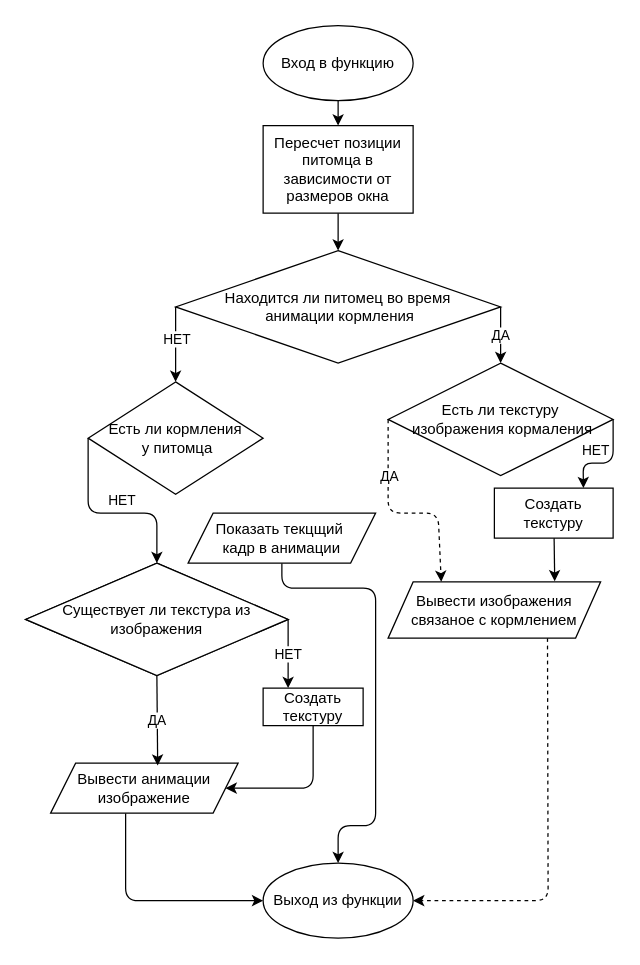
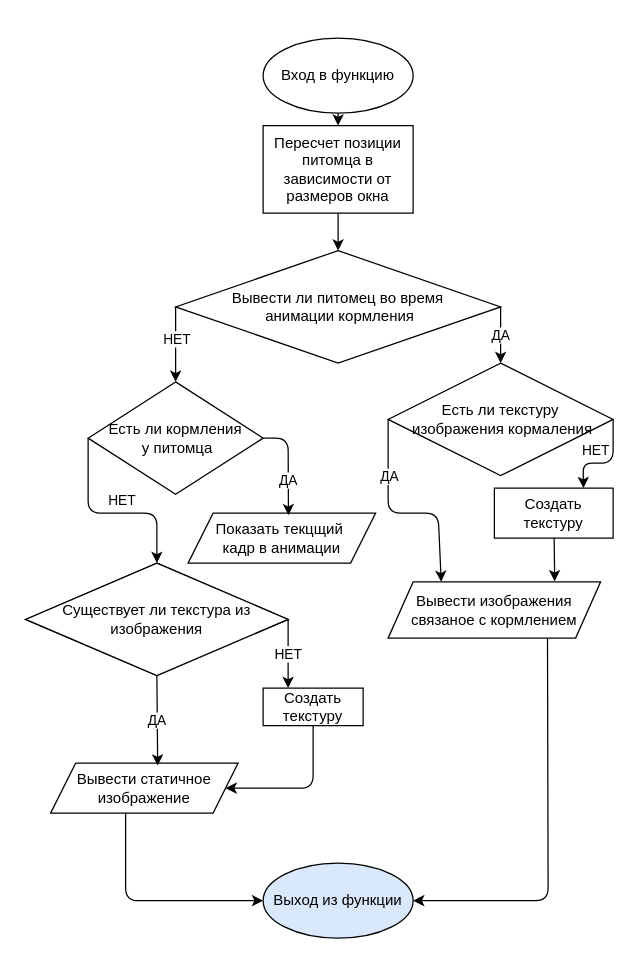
(338, 63) -> (338, 76)
(338, 307) -> (338, 307)
none -> (288, 466)
(429, 513) -> (429, 513)
(376, 681) -> none
(144, 788) -> (144, 788)
(548, 828) -> (548, 828)
(338, 901) -> (338, 901)
